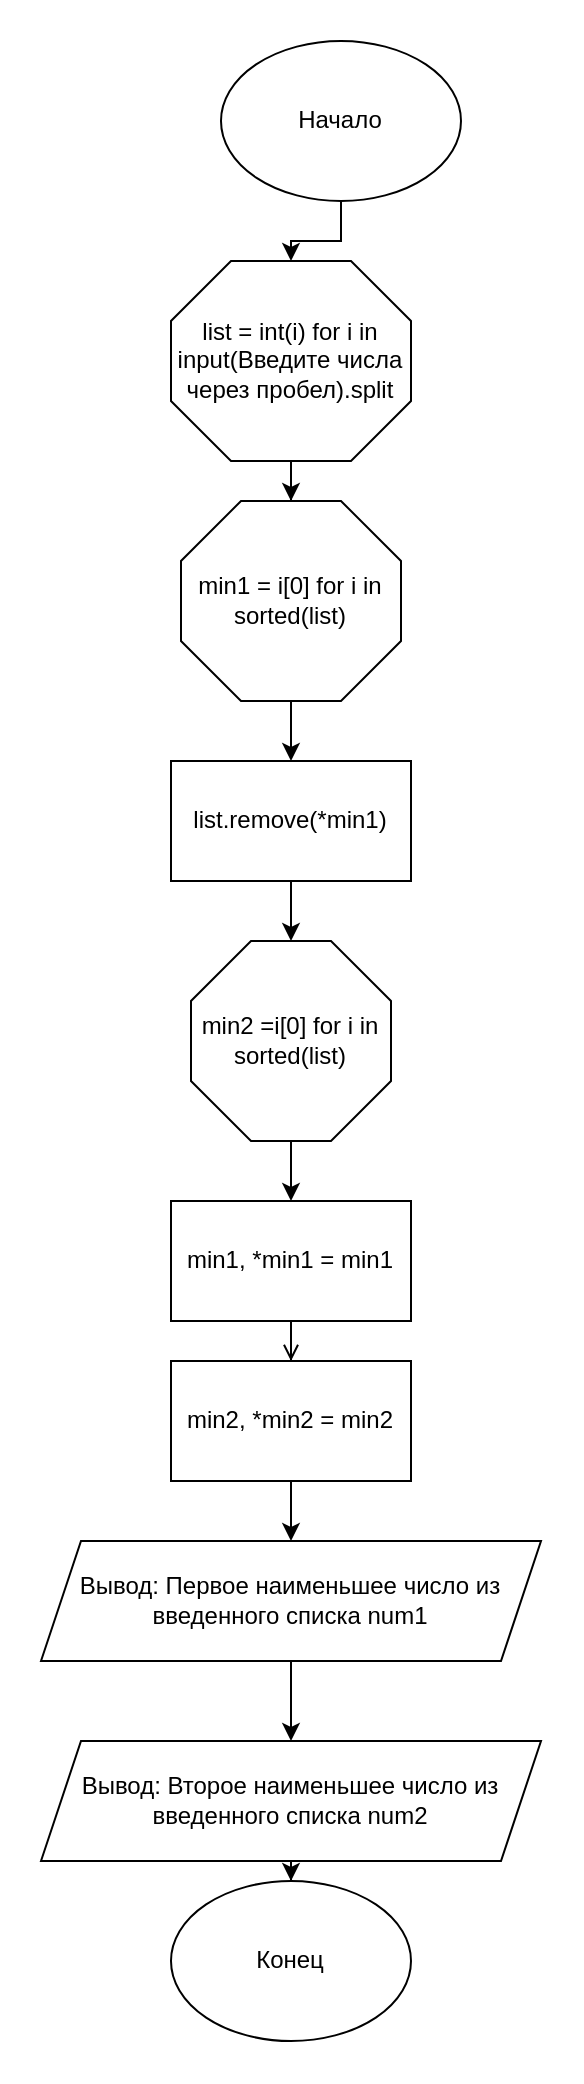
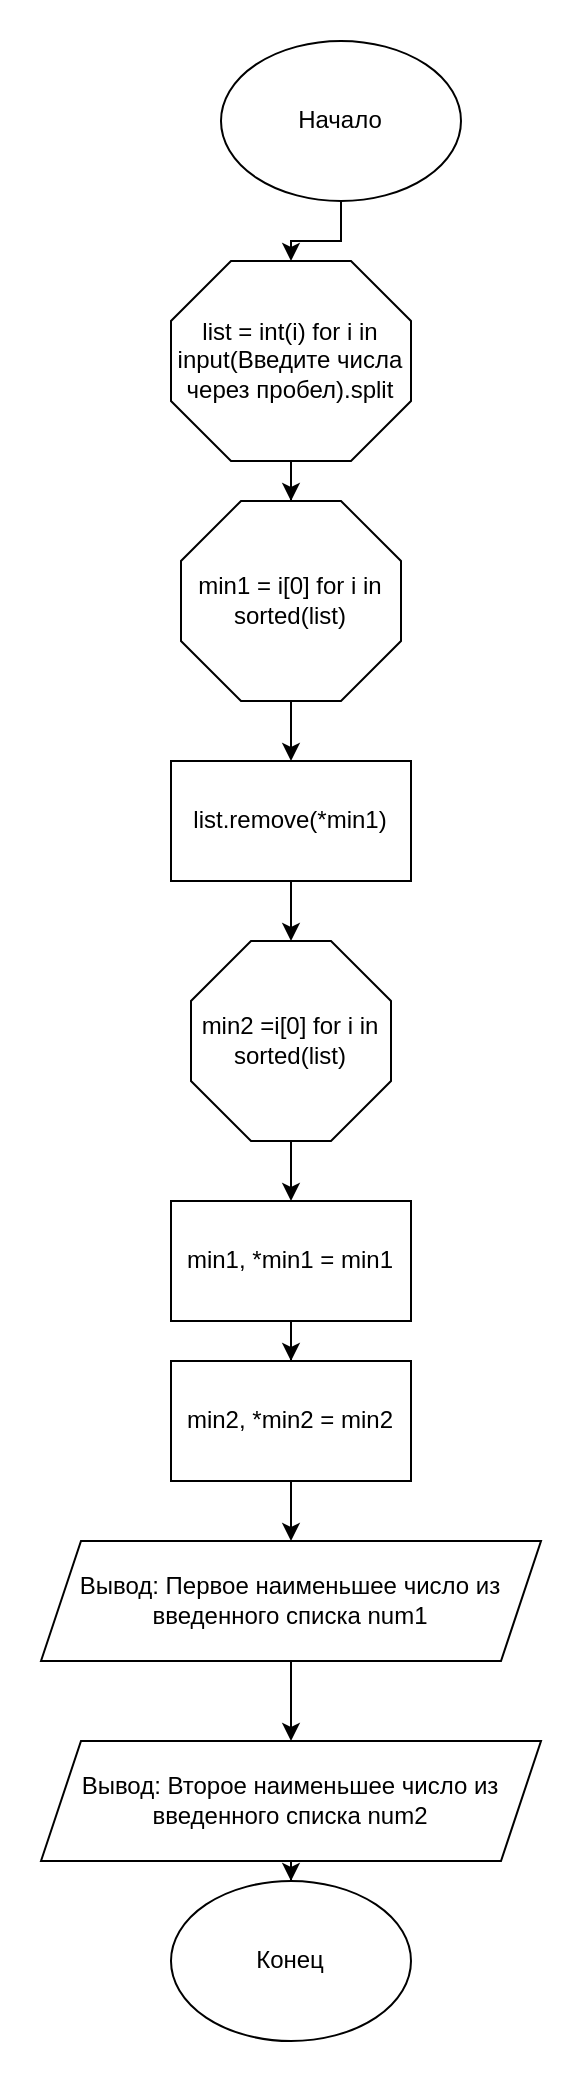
(291, 1349) -> (291, 1346)
